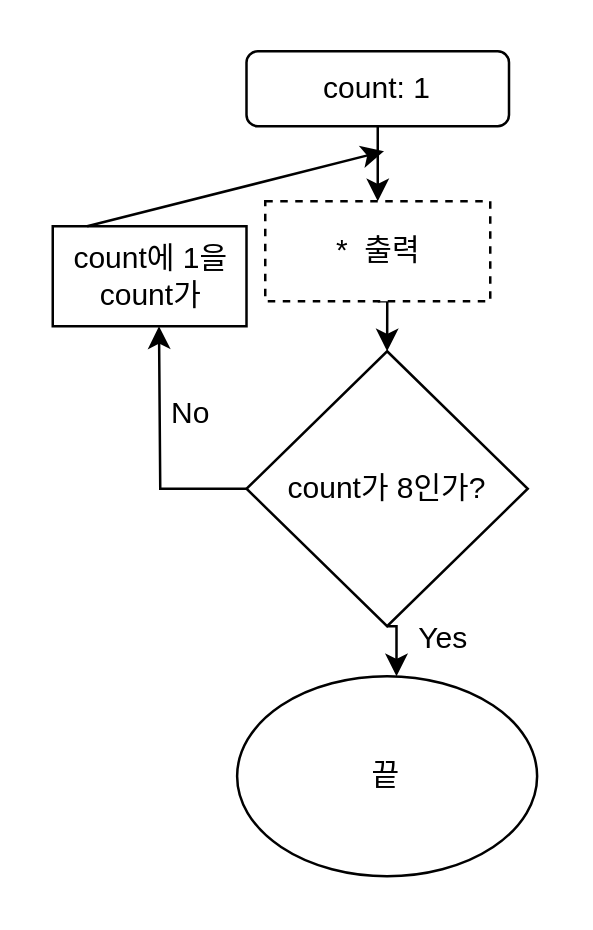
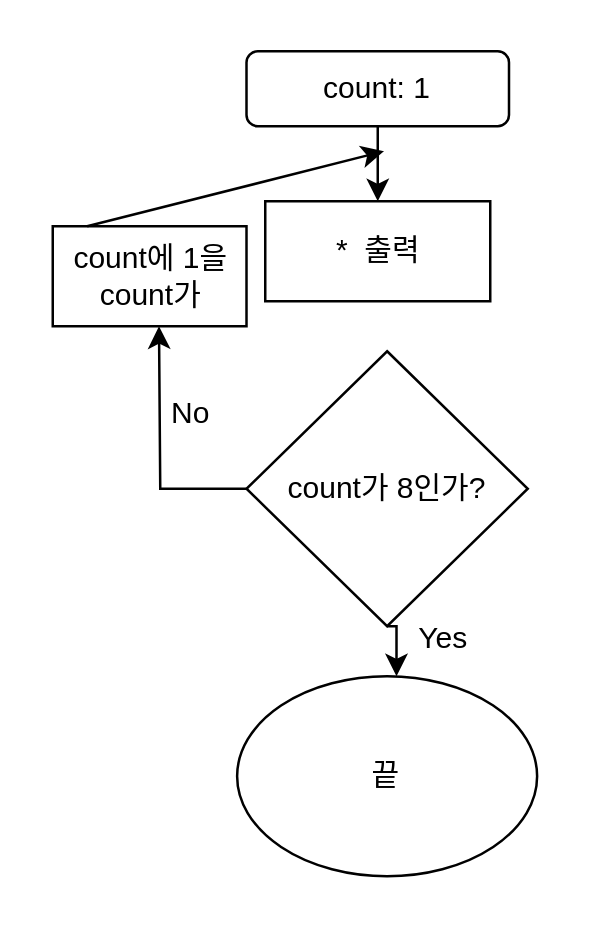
(378, 251) -> (378, 251)
(387, 313) -> none
